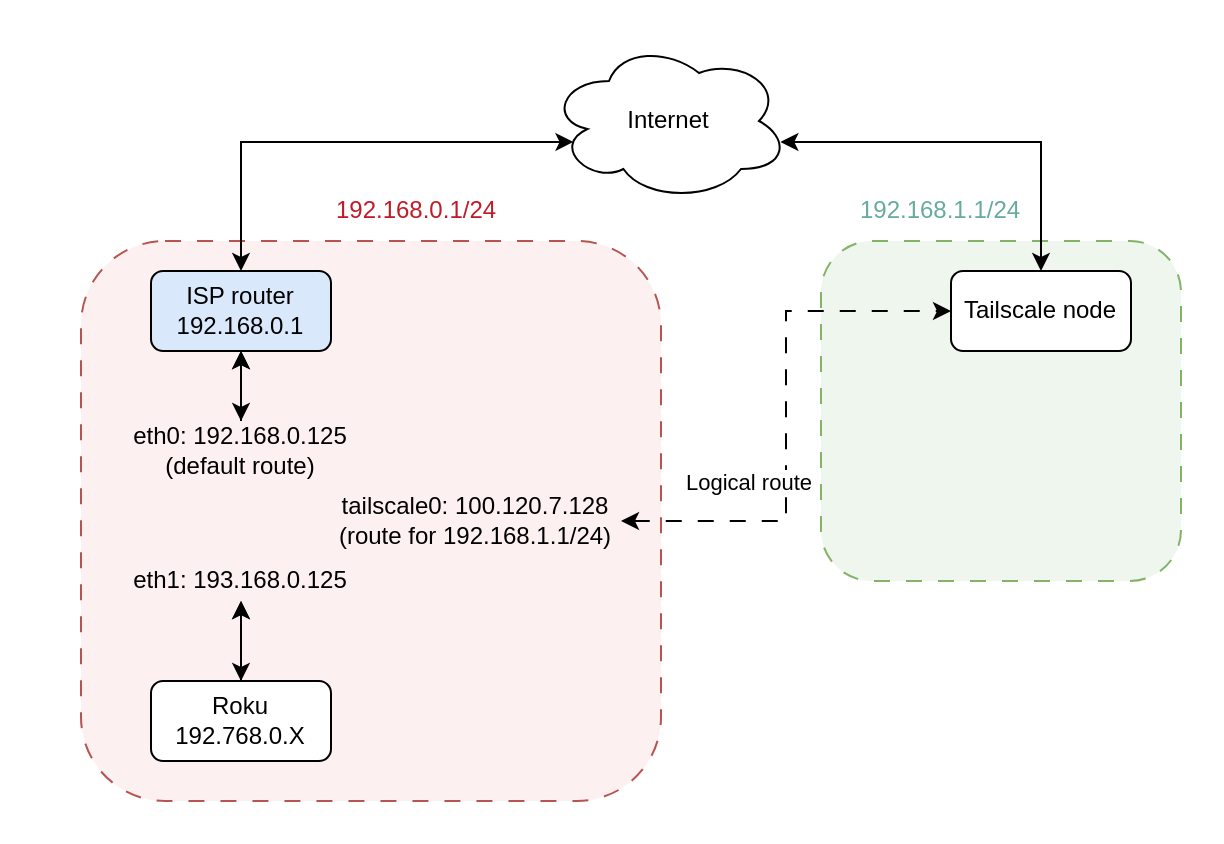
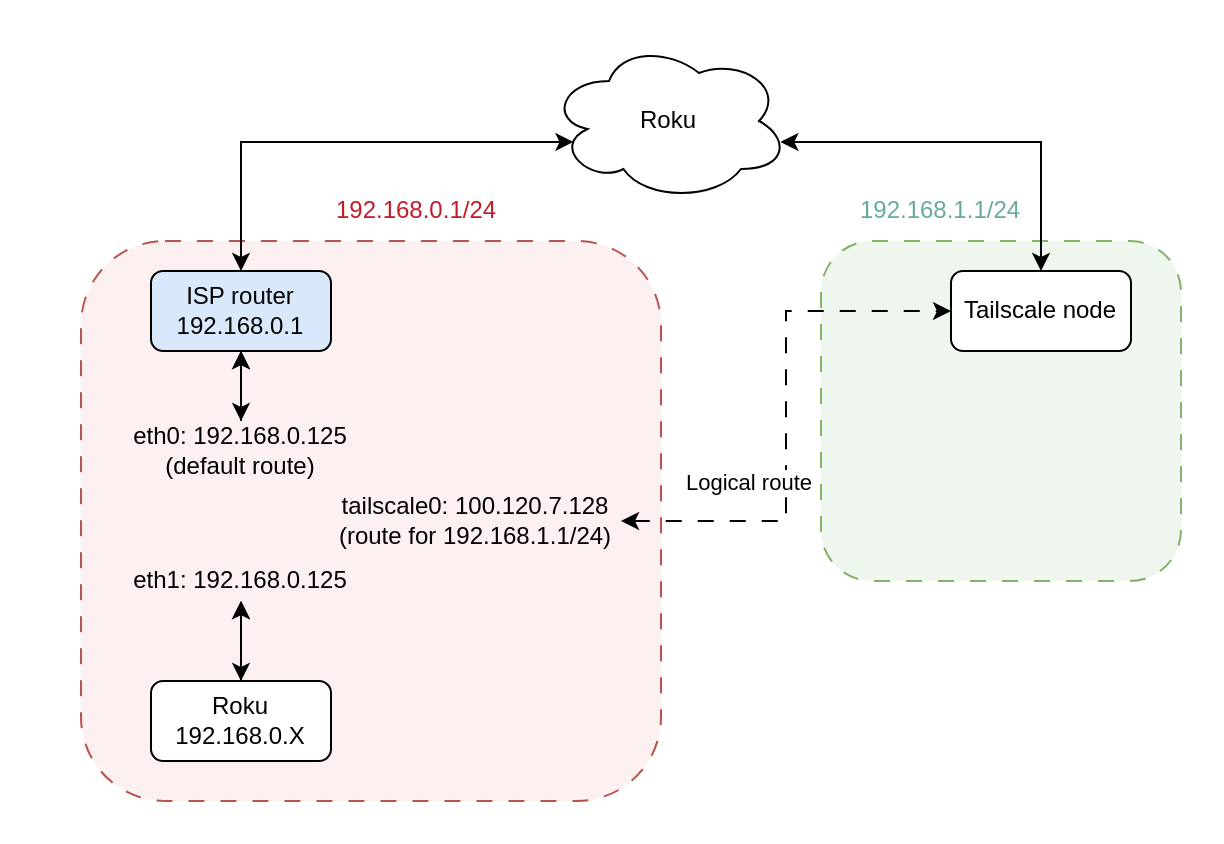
(669, 121) -> (669, 121)
(241, 581) -> (241, 581)
(241, 721) -> (241, 721)
